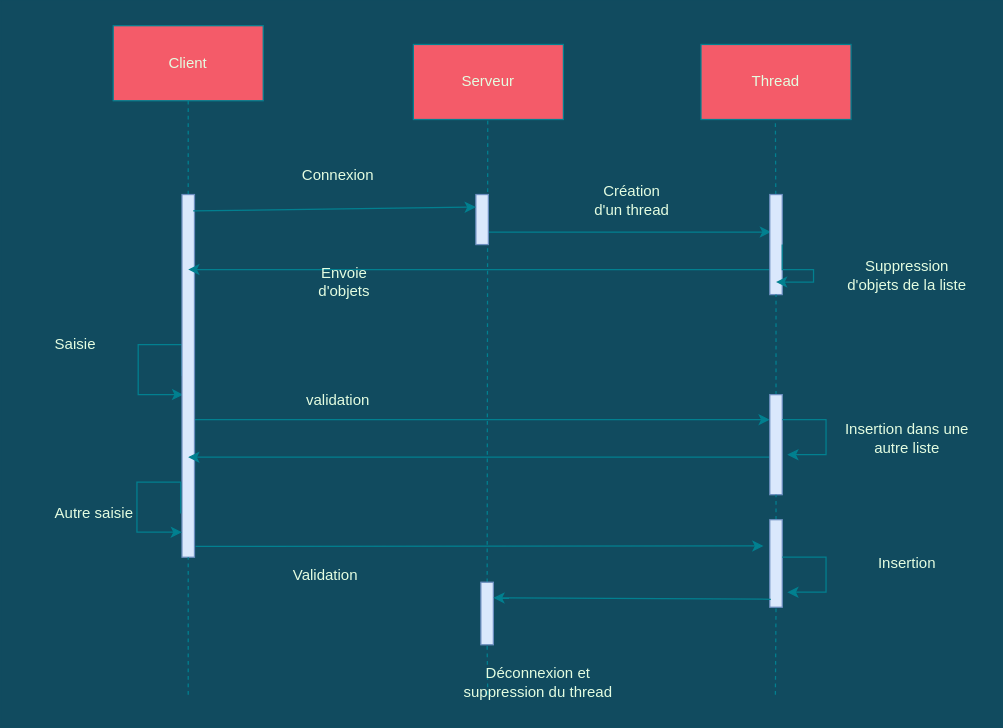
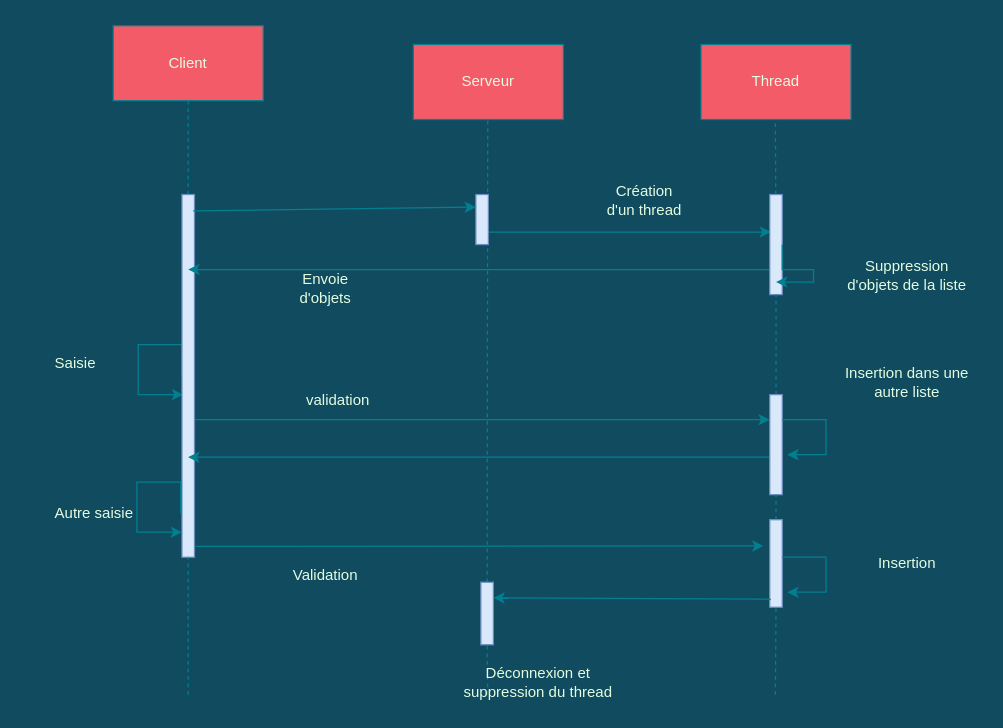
(338, 176) -> none
(632, 201) -> (644, 201)
(344, 282) -> (326, 288)
(76, 344) -> (76, 363)
(907, 438) -> (907, 382)
